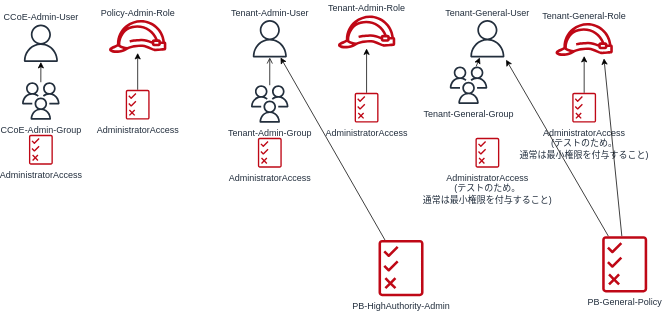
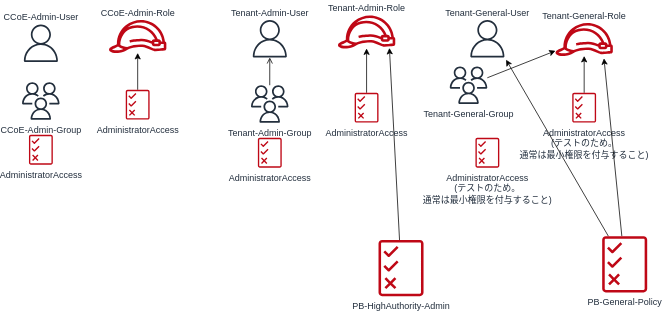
(138, 12) -> (138, 12)
(477, 64) -> (519, 65)
(41, 76) -> none
none -> (394, 147)
(334, 151) -> none
